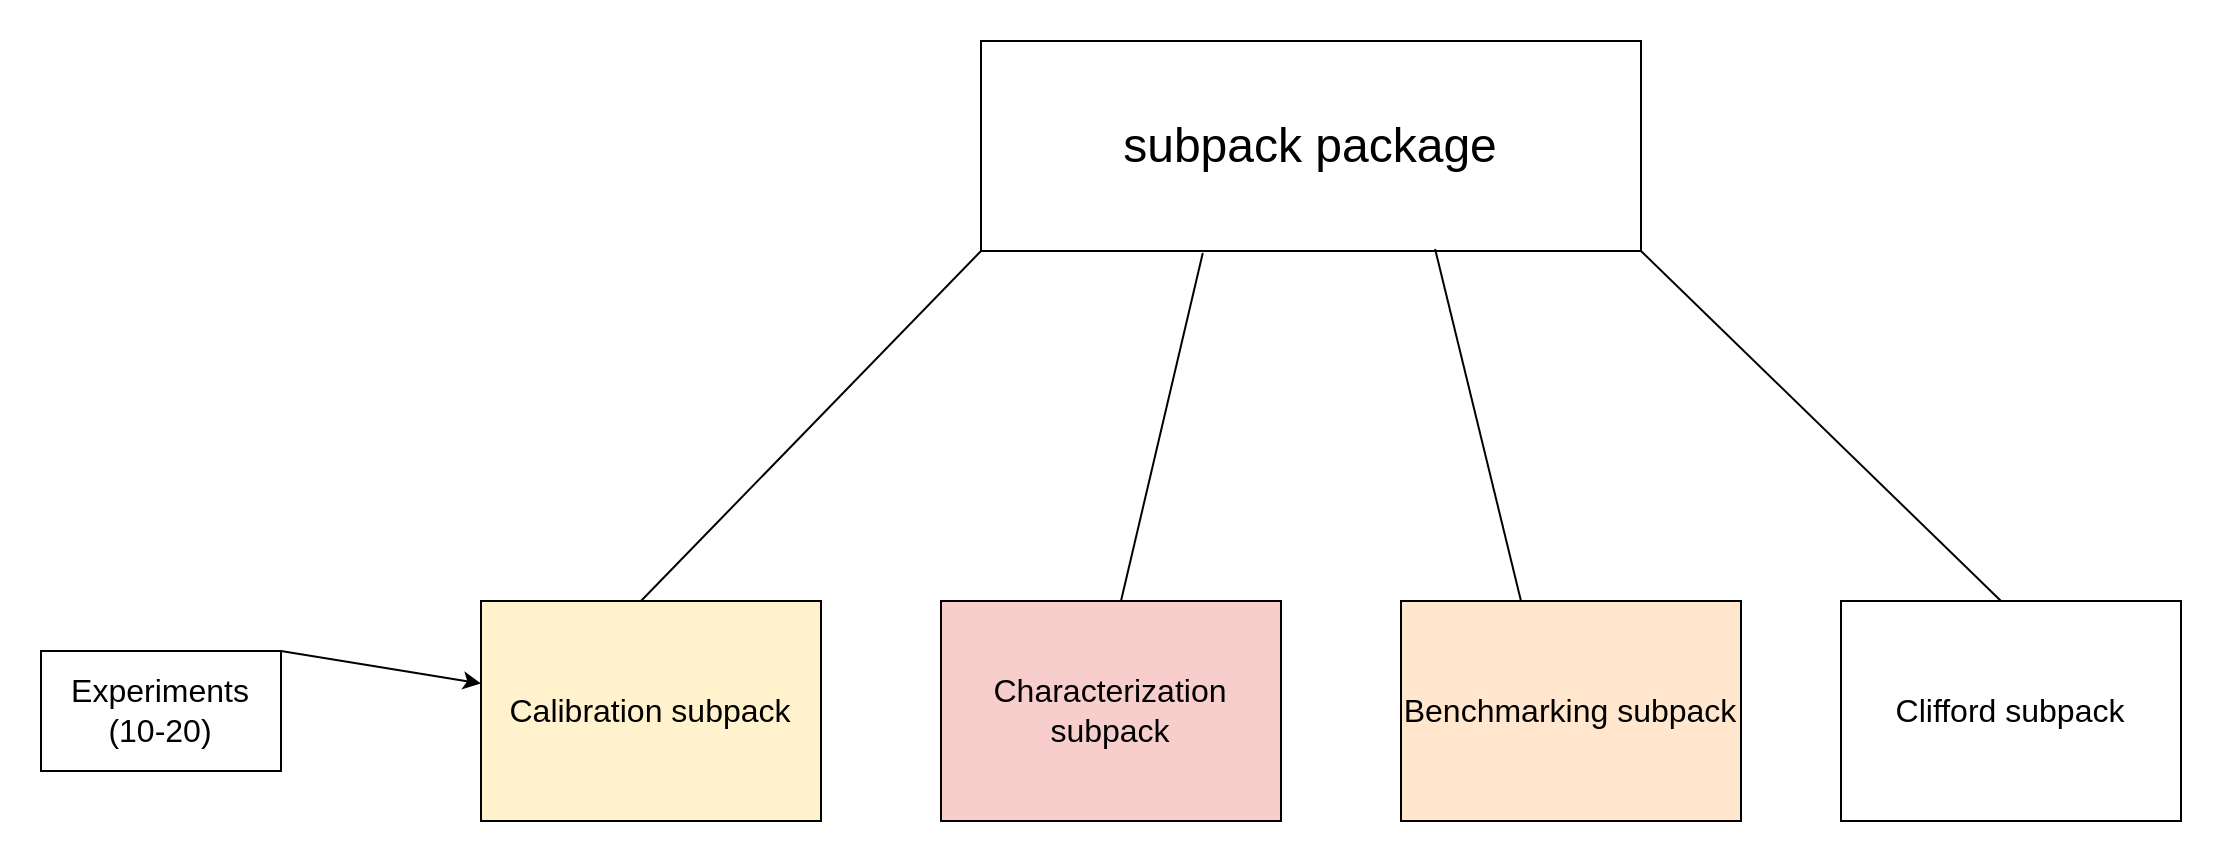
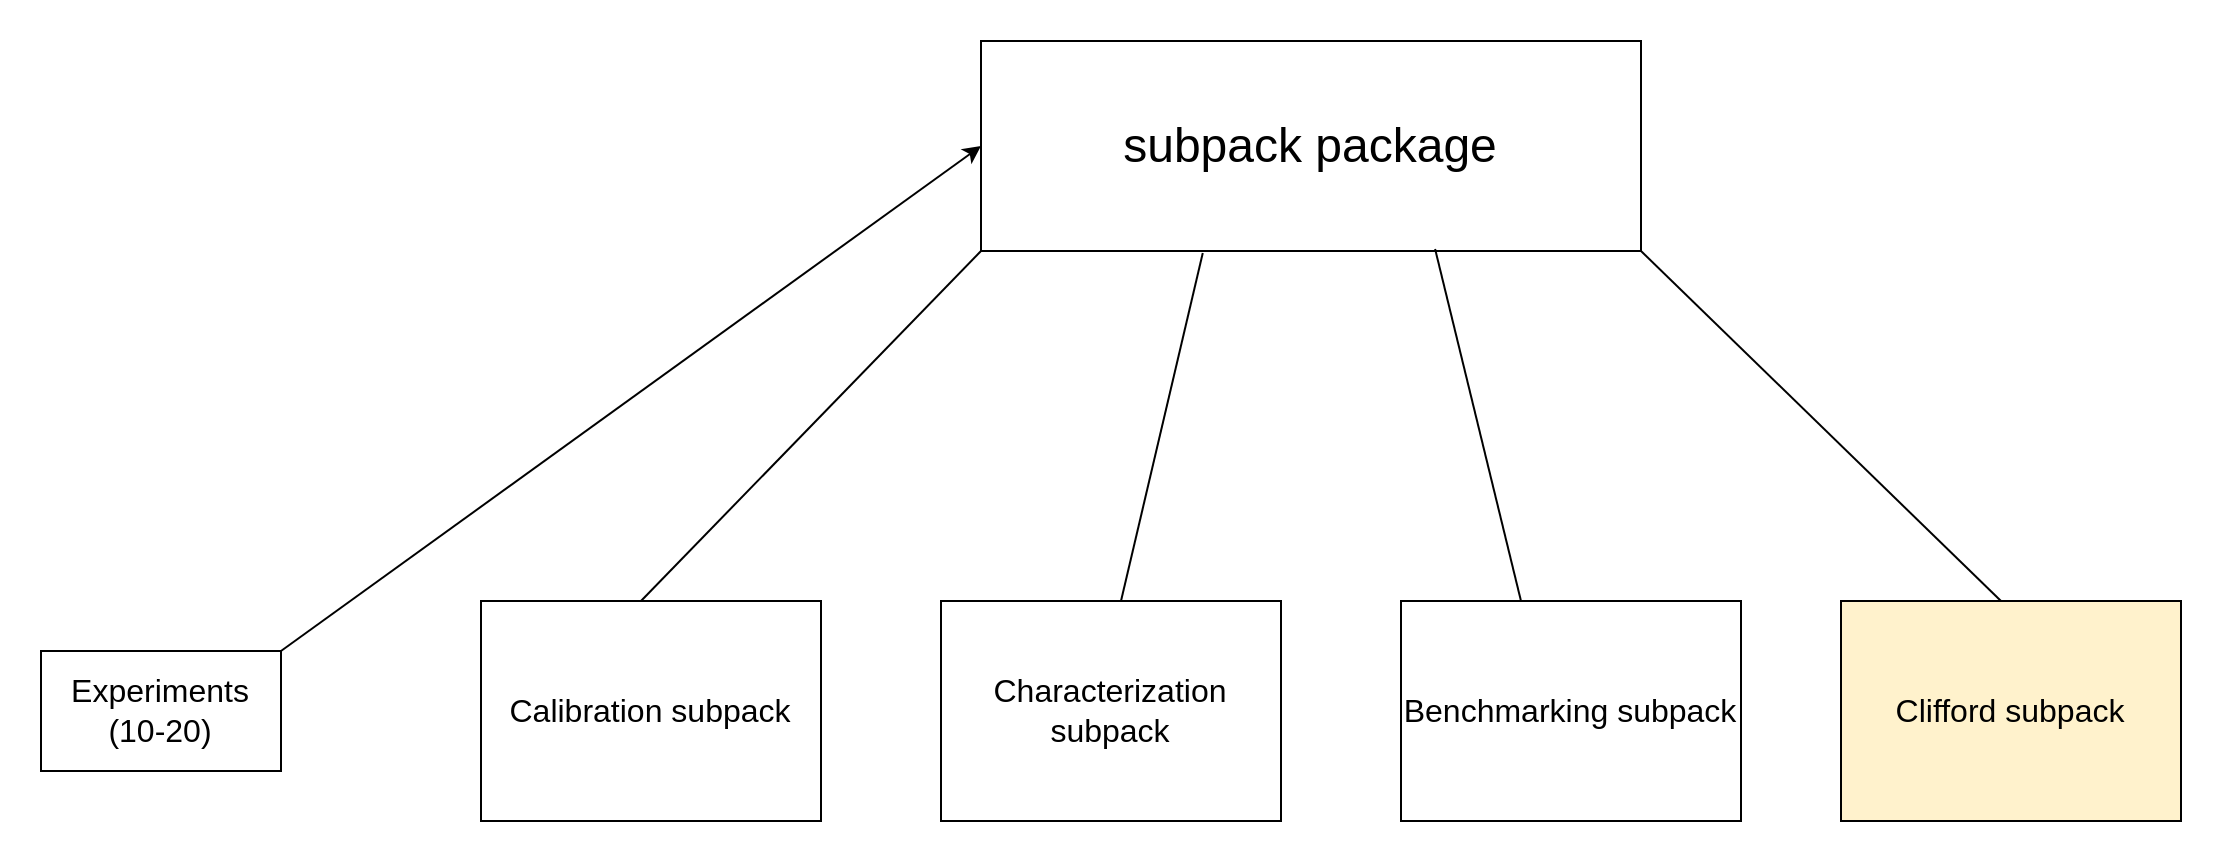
(374, 666) -> (626, 402)
(651, 711) -> (651, 711)
(1111, 711) -> (1111, 711)
(1571, 711) -> (1571, 711)
(2011, 711) -> (2011, 711)
